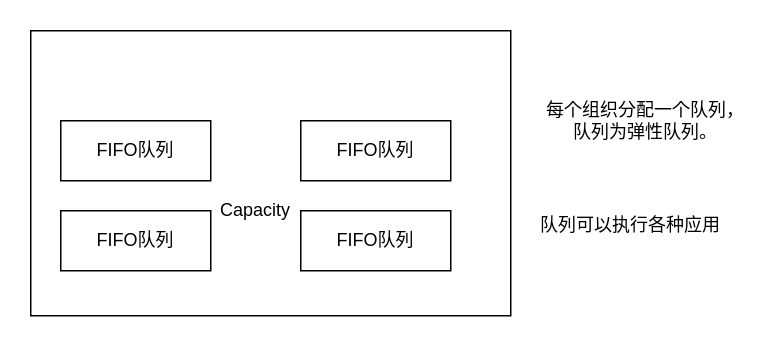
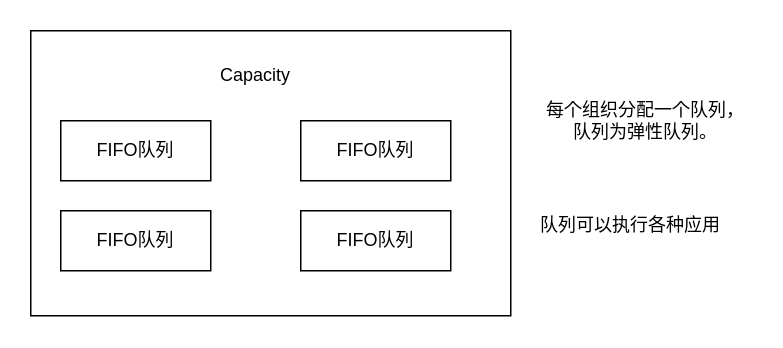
(256, 211) -> (256, 76)
